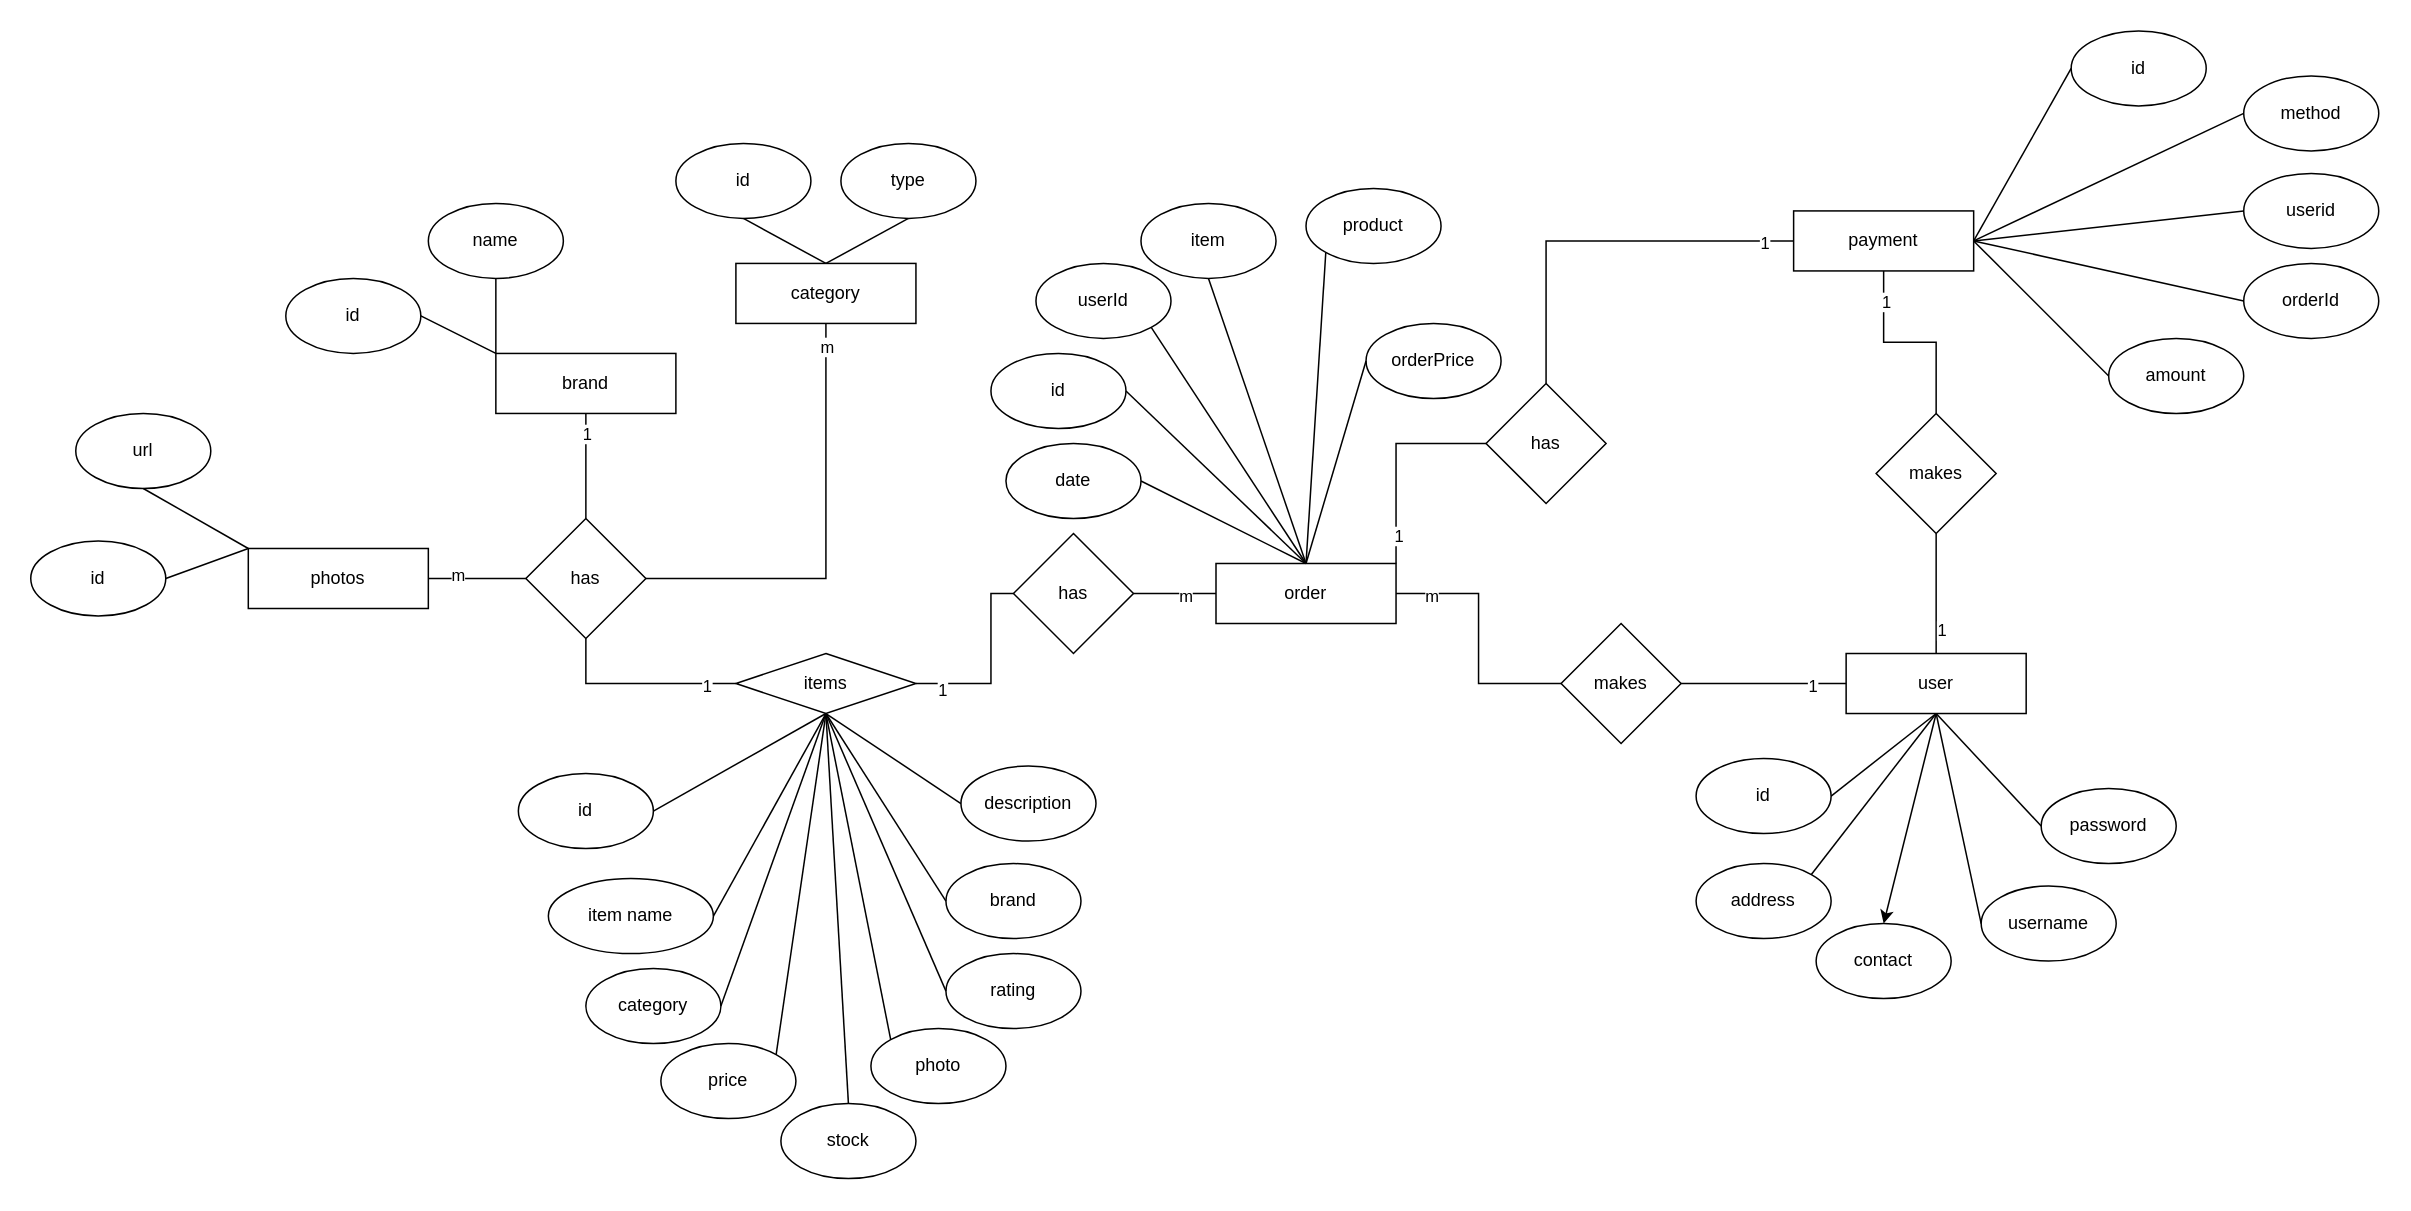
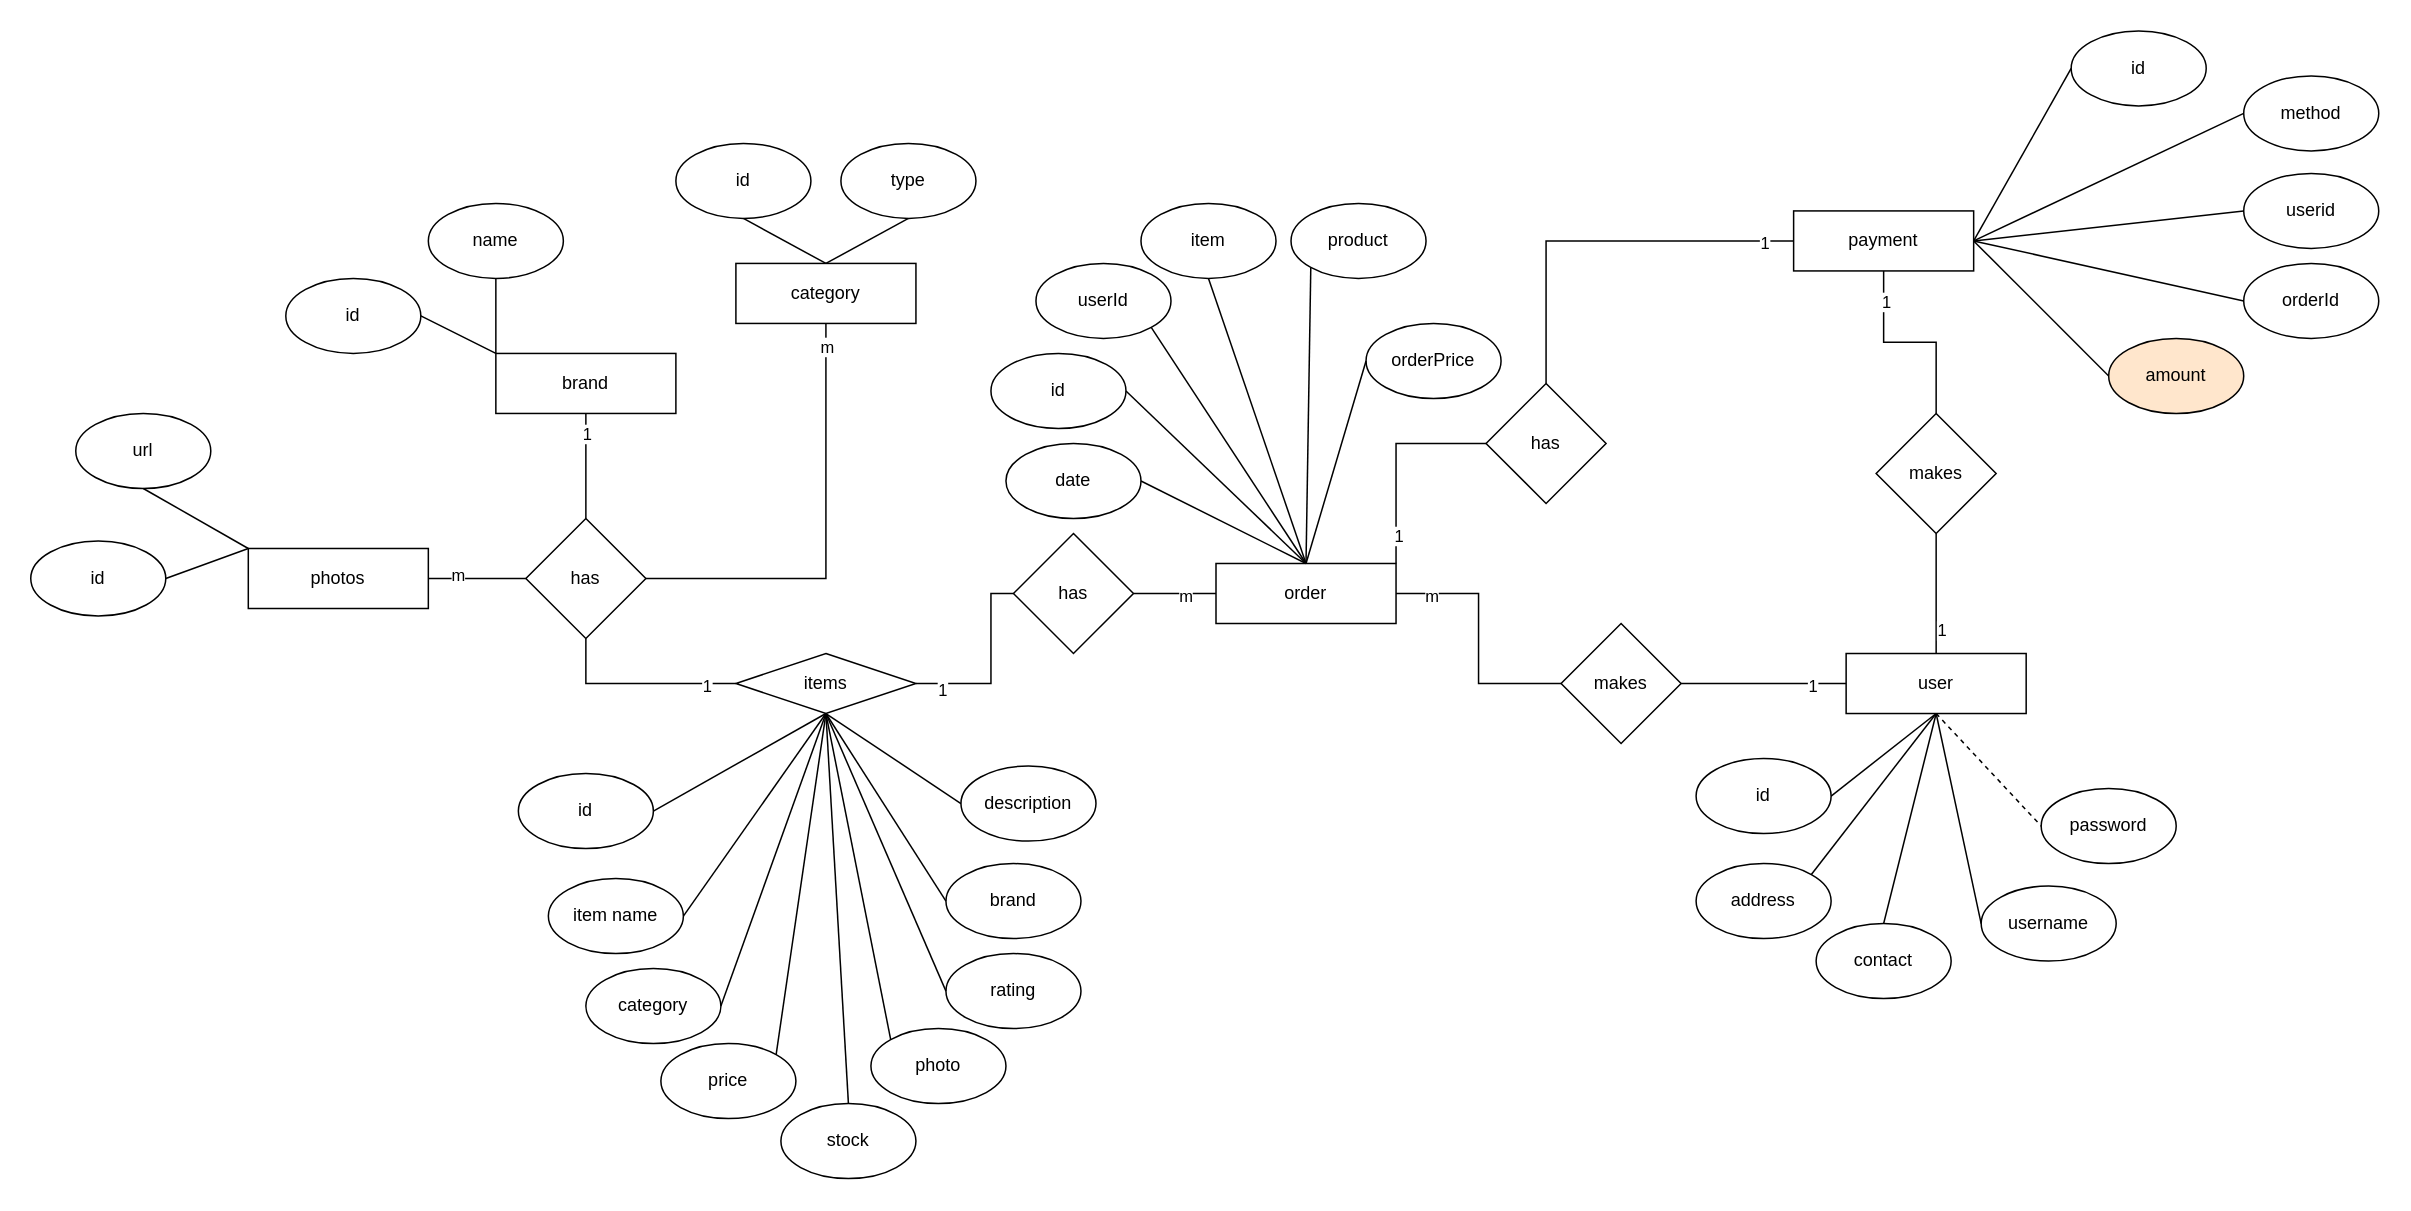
(1373, 226) -> (1358, 241)
(2176, 376) -> (2176, 376)
(1989, 771) -> (1989, 771)
(1886, 912) -> (1885, 916)
(631, 916) -> (616, 916)
